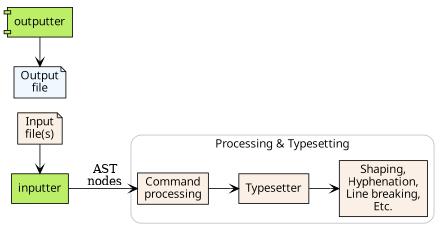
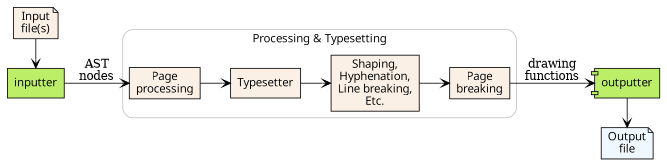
none -> (480, 83)
(173, 189) -> (165, 83)
